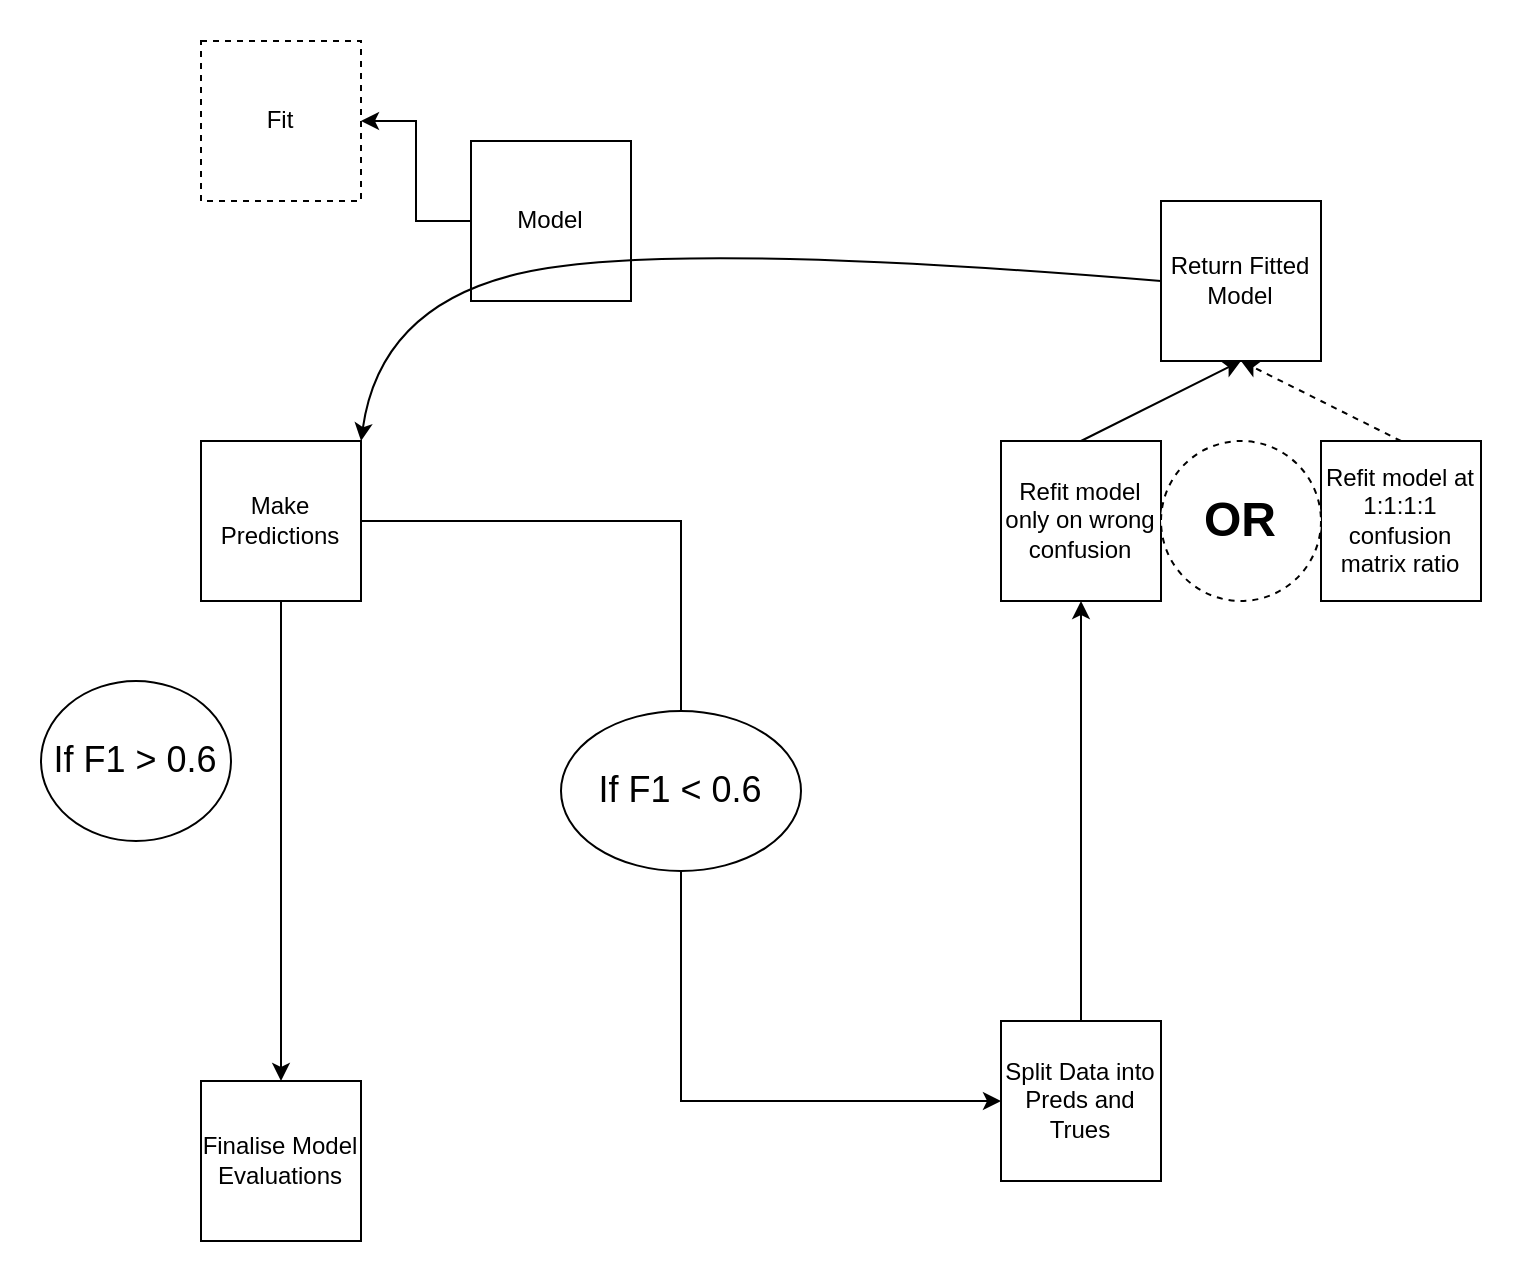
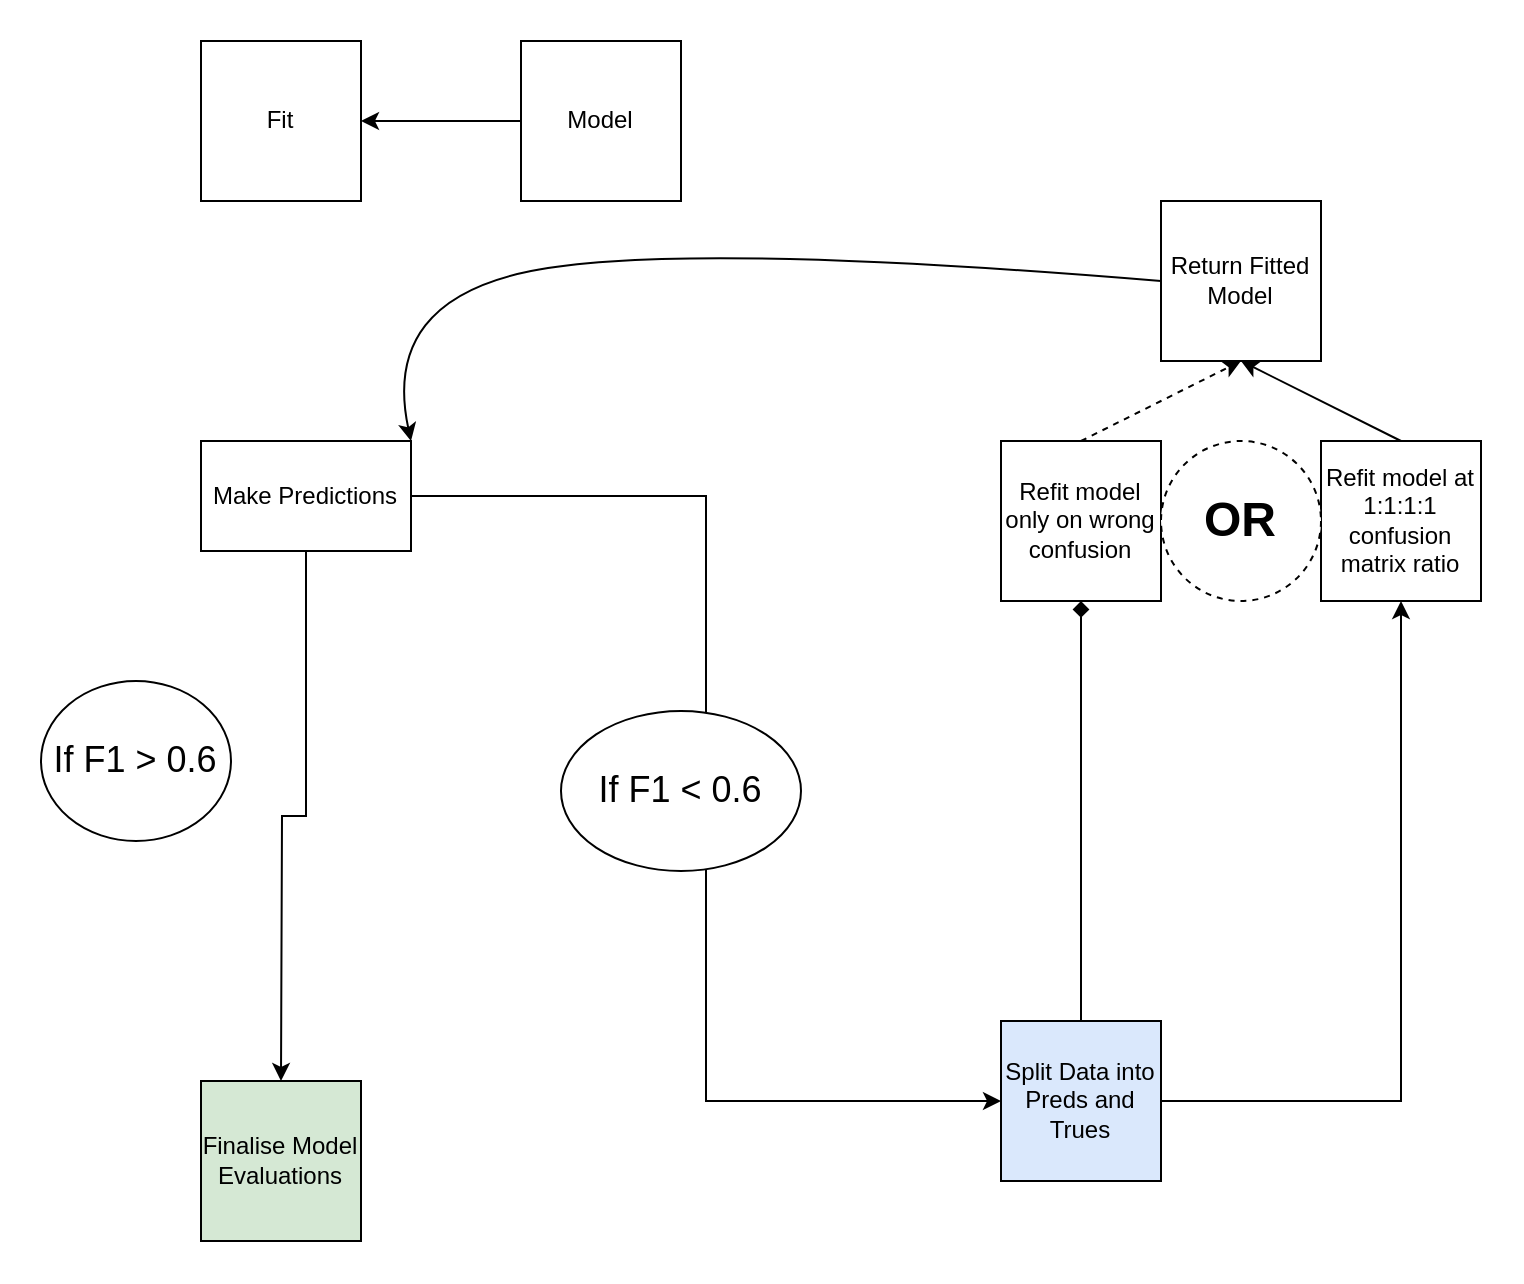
(281, 121) -> (281, 121)
(551, 221) -> (601, 121)
(1156, 403) -> (1156, 403)
(1325, 403) -> (1325, 403)
(281, 521) -> (306, 496)
(1081, 616) -> (1081, 617)
none -> (1401, 978)
(1081, 1101) -> (1081, 1101)
(281, 1161) -> (281, 1161)
